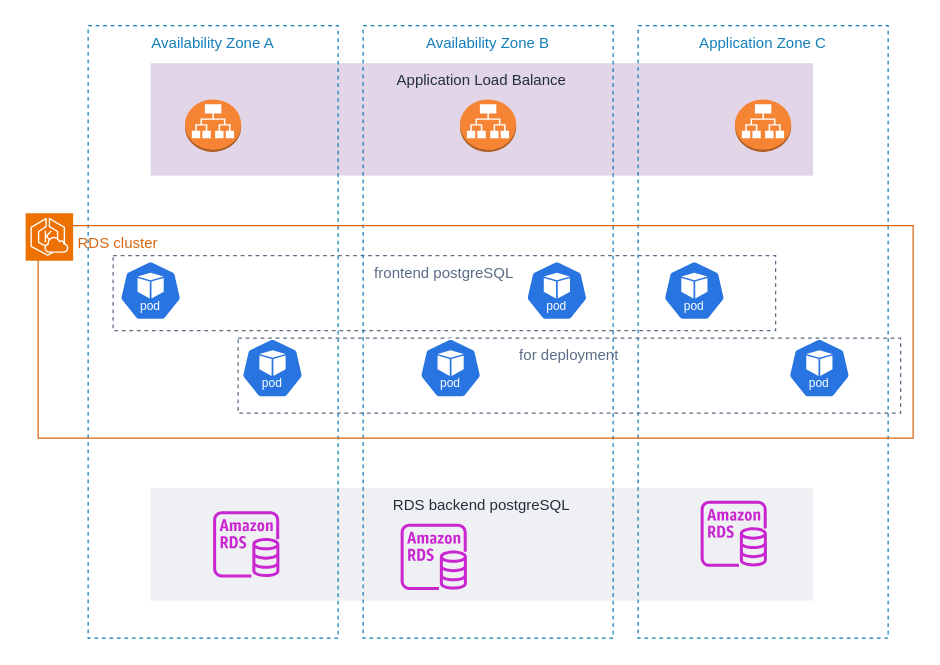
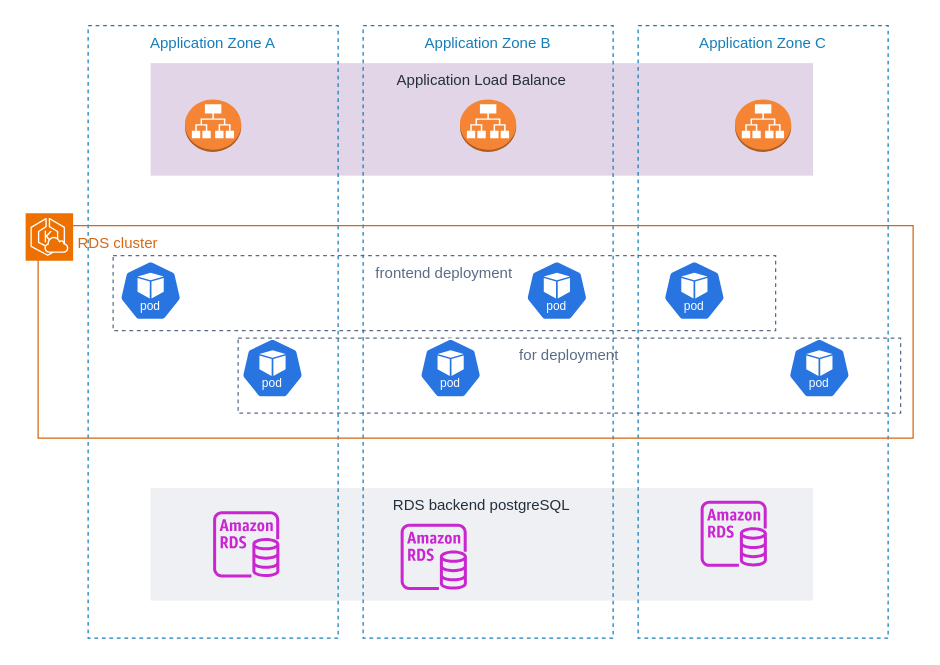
(213, 43) -> (213, 43)
(488, 43) -> (488, 43)
(444, 273) -> (444, 273)
